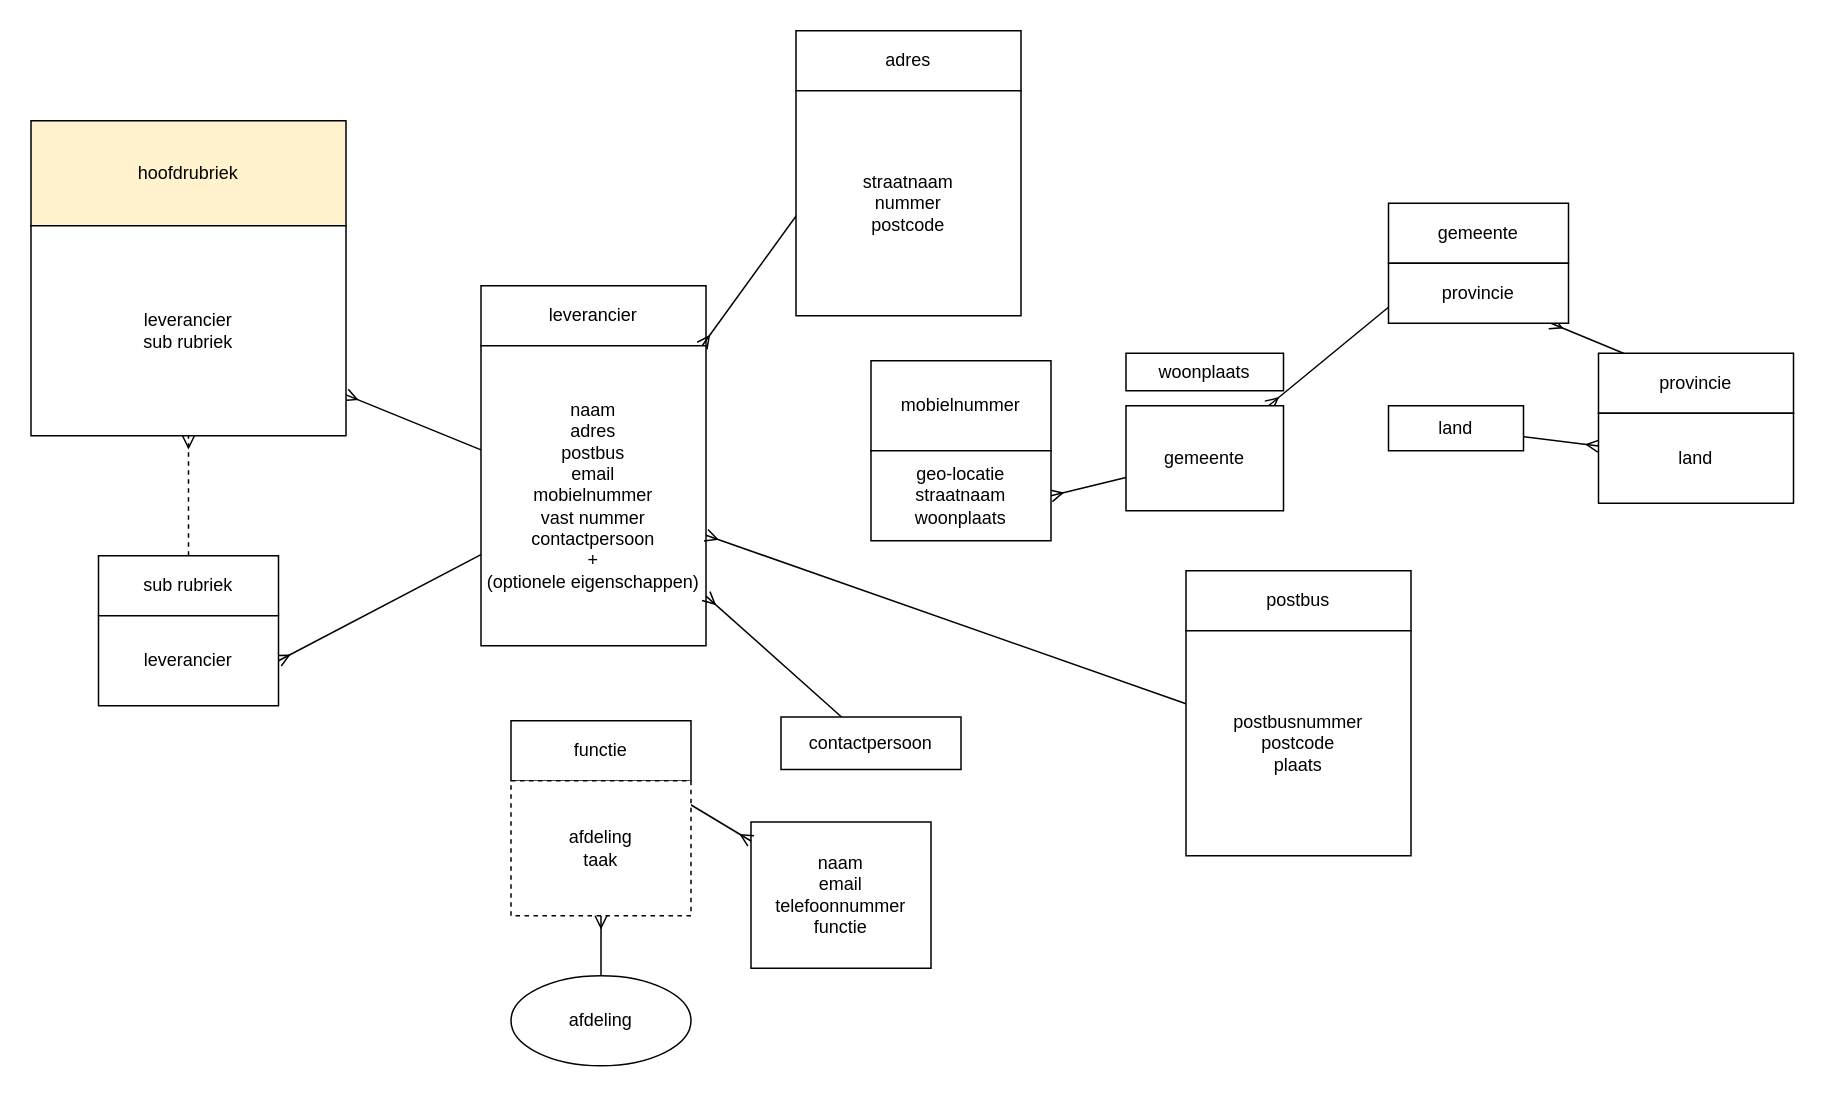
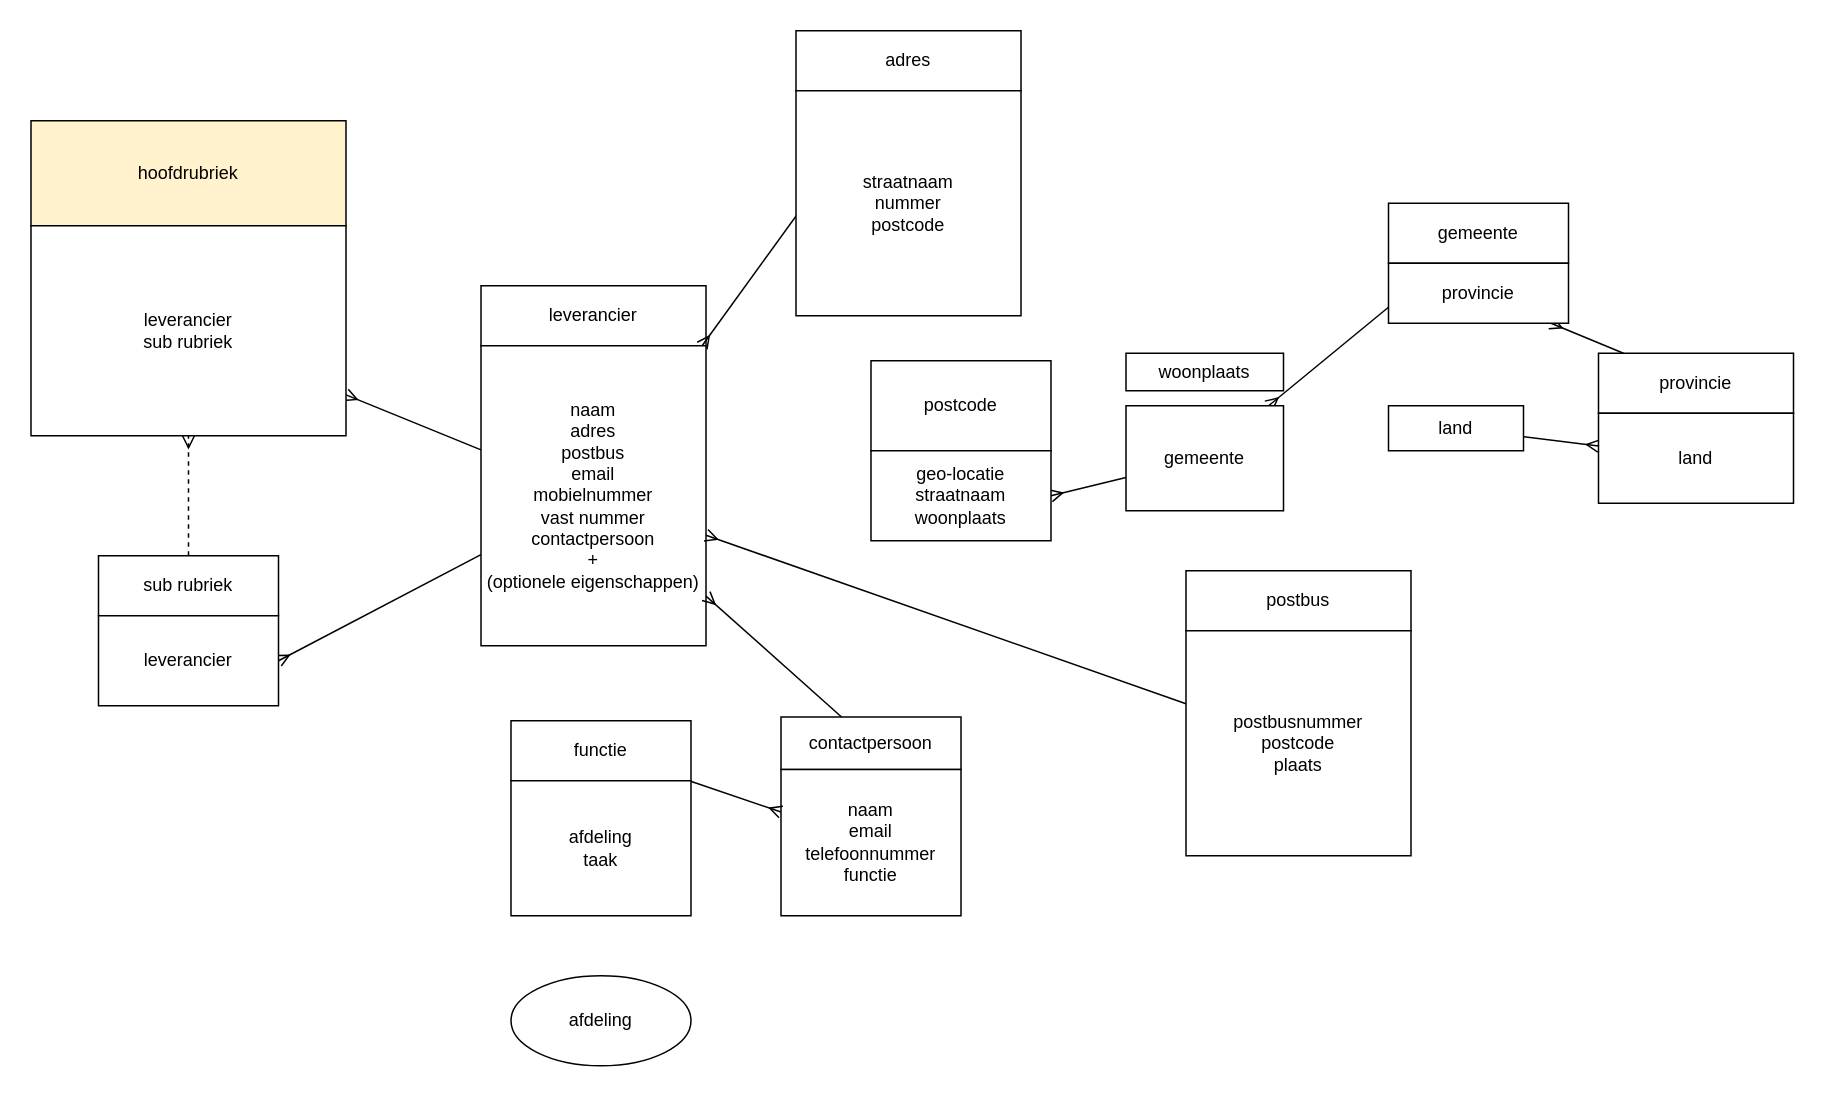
(961, 406) -> (961, 406)
(601, 848) -> (601, 848)
(841, 895) -> (871, 843)
(601, 946) -> none
